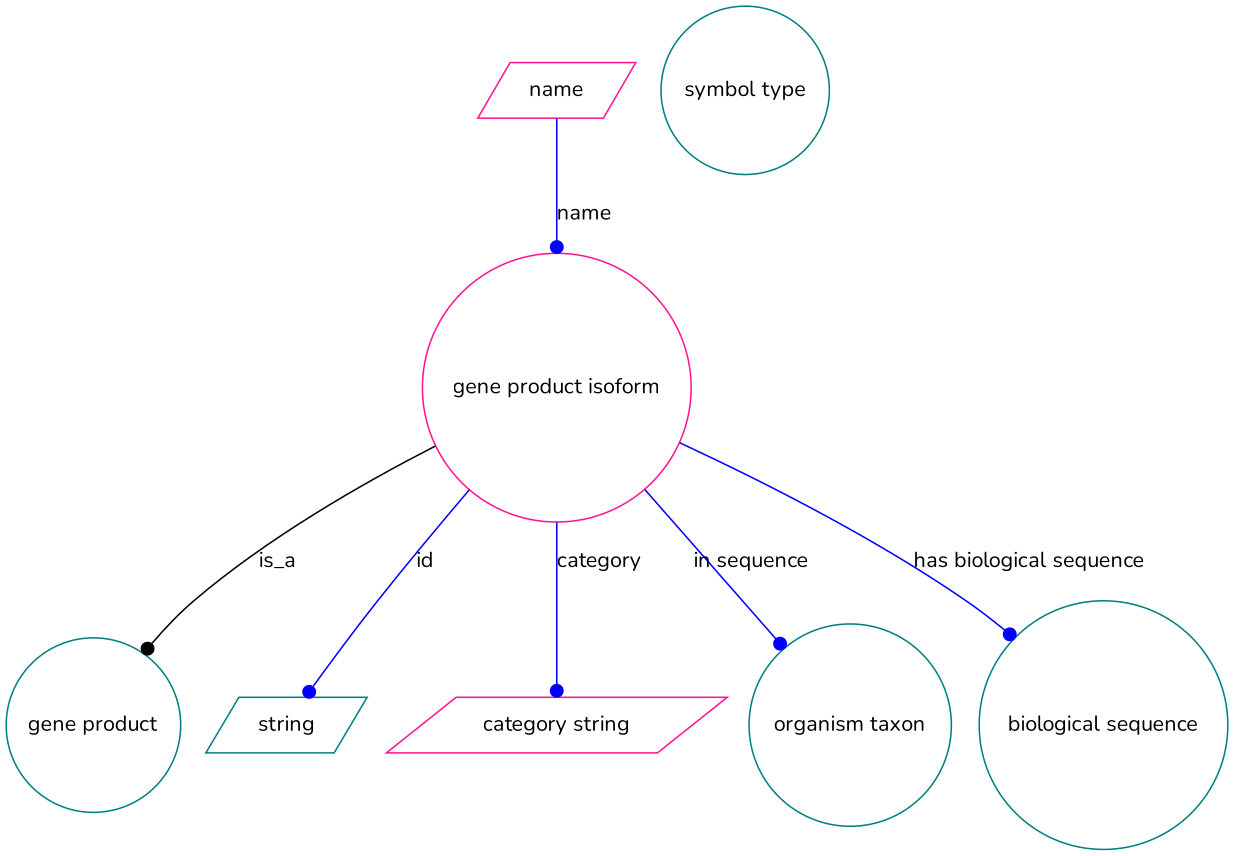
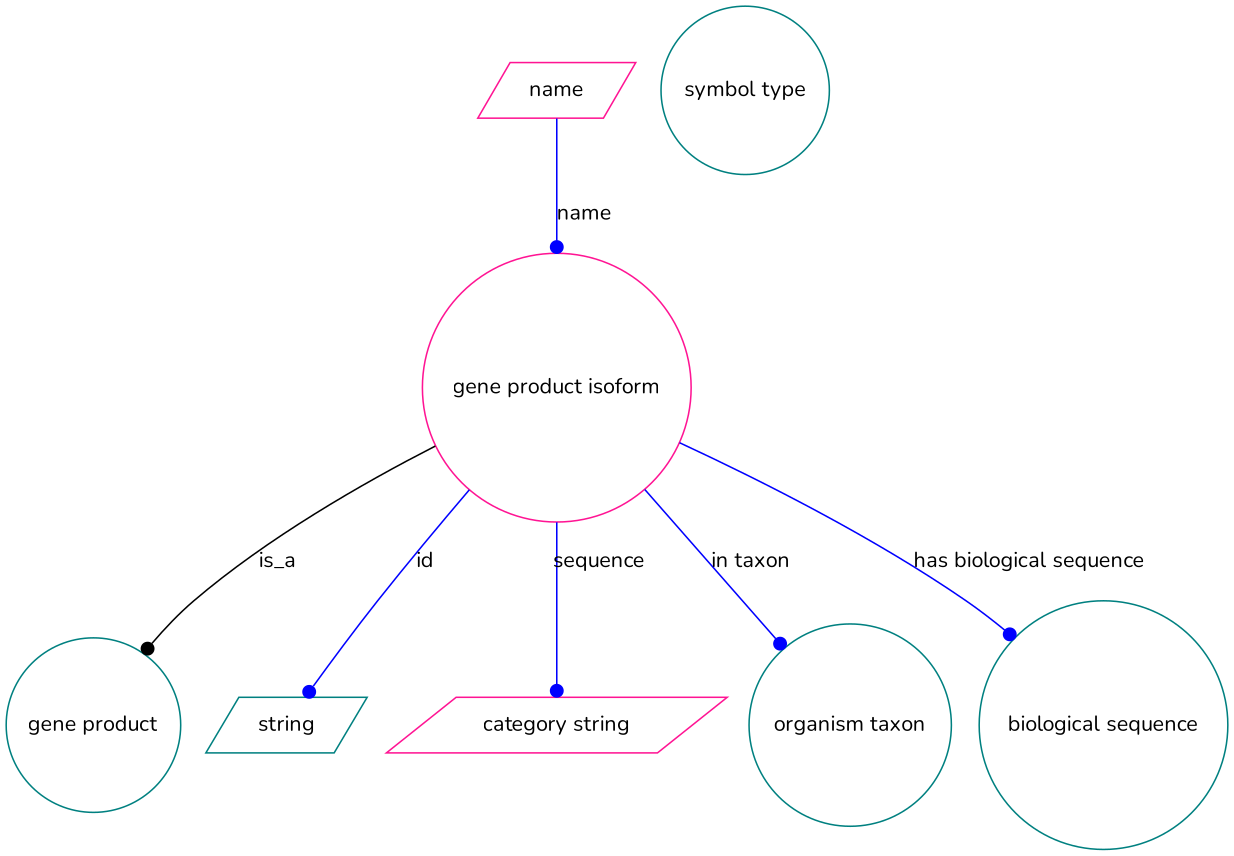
(599, 561) -> (599, 561)
(751, 561) -> (751, 561)
